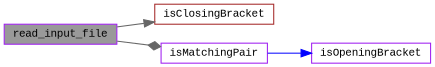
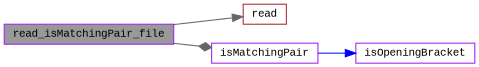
(214, 14) -> (265, 14)
(61, 34) -> (89, 34)
